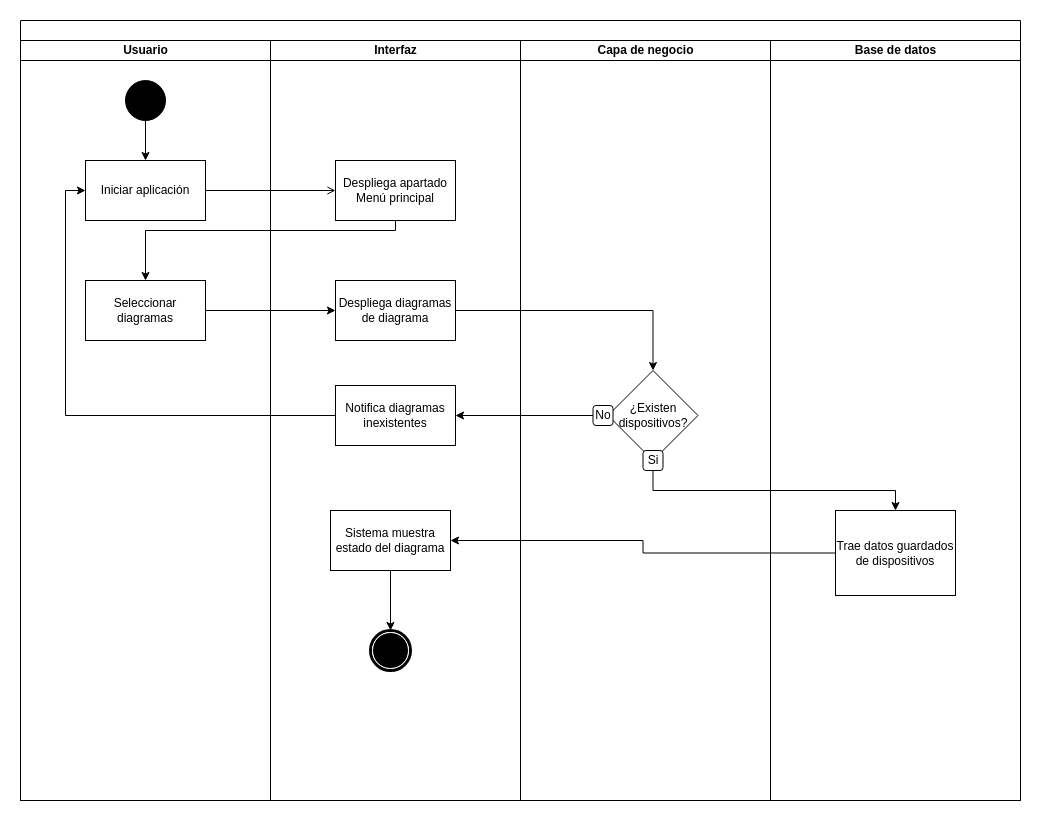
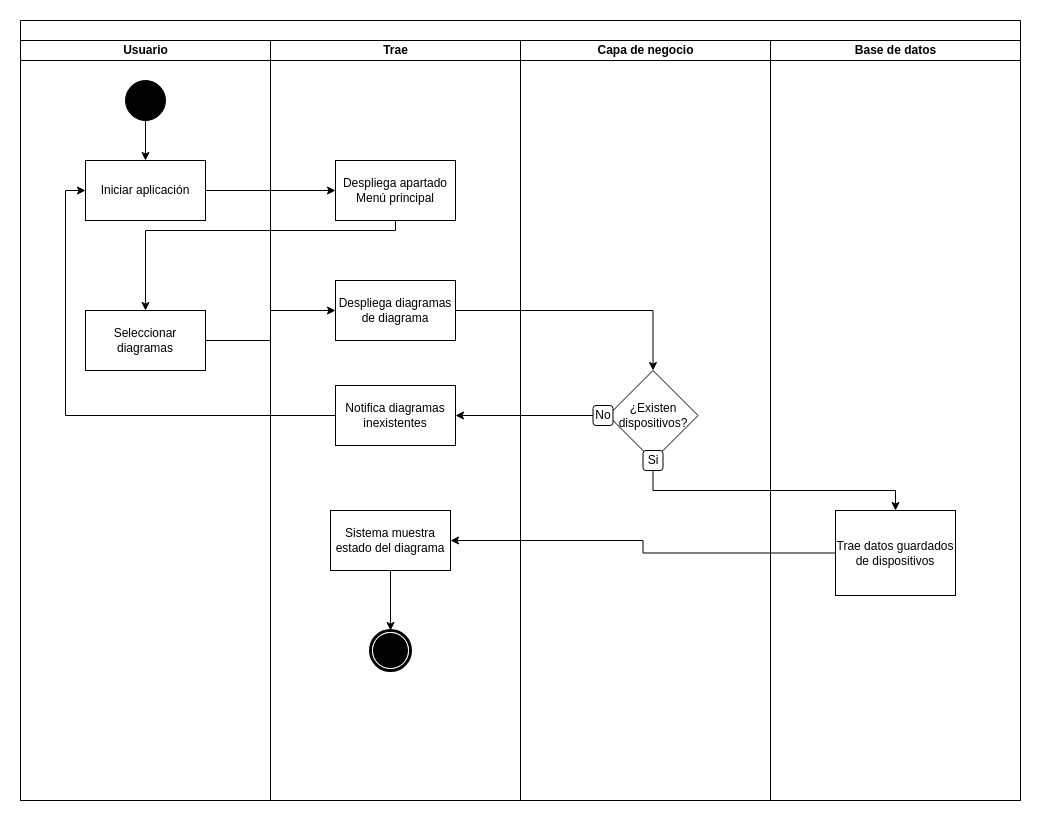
(396, 51) -> (396, 51)
(329, 191) -> (327, 191)
(146, 311) -> (146, 341)
